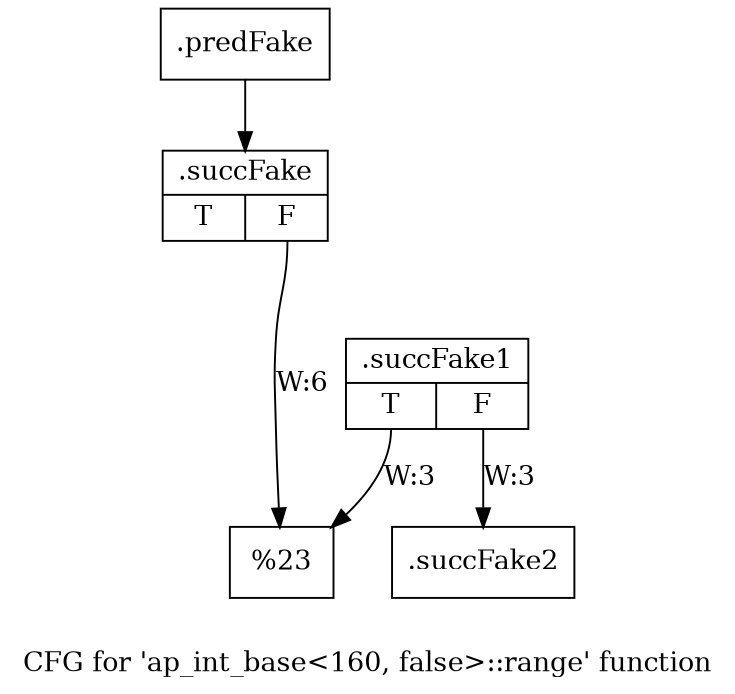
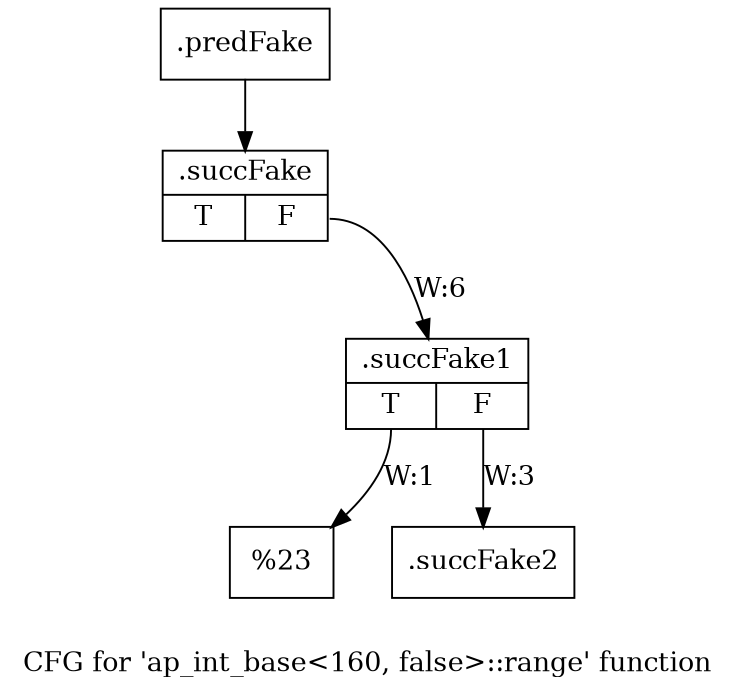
(275, 374) -> (391, 254)
(410, 478) -> (410, 478)
